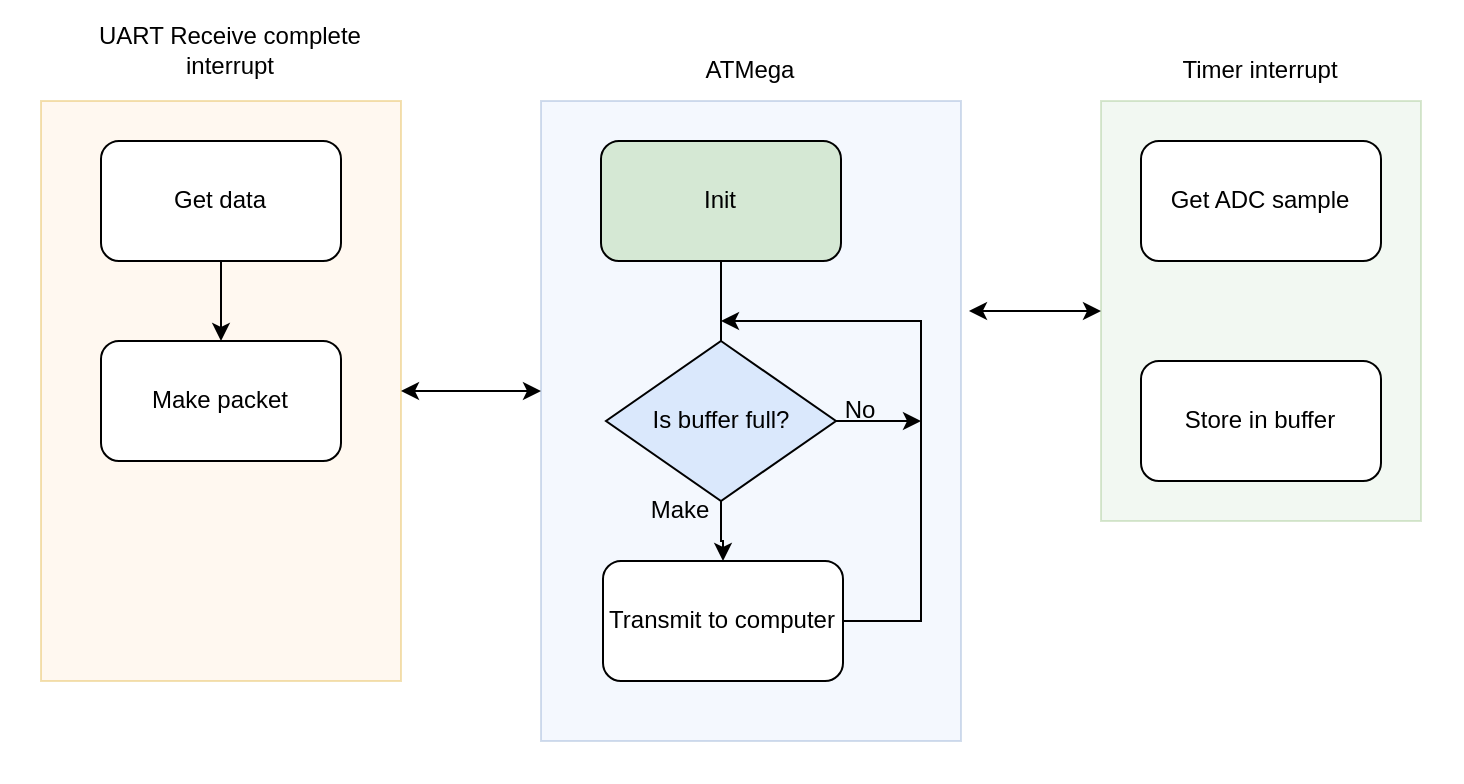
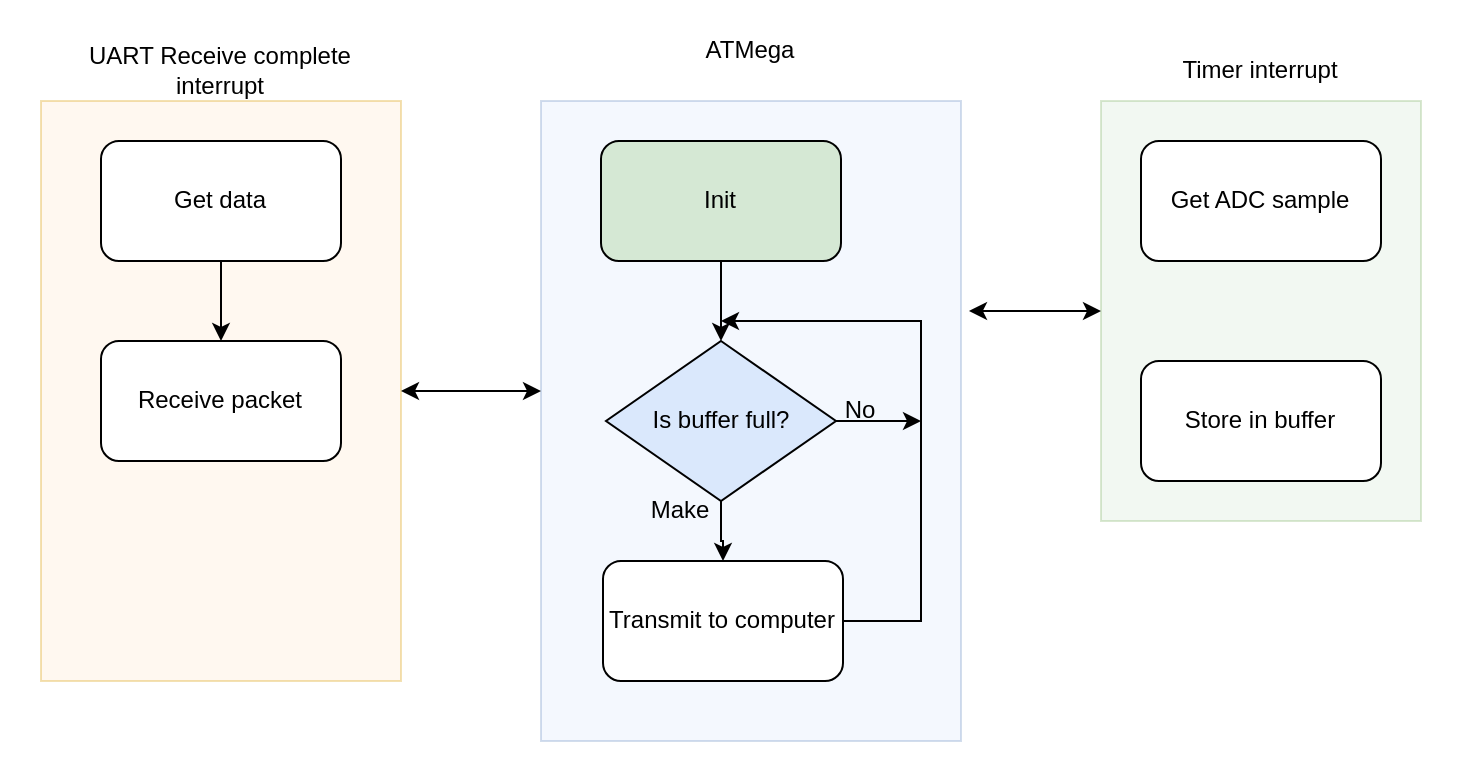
(231, 51) -> (221, 71)
(751, 71) -> (751, 51)
(721, 331) -> (721, 326)
(221, 401) -> (221, 401)
